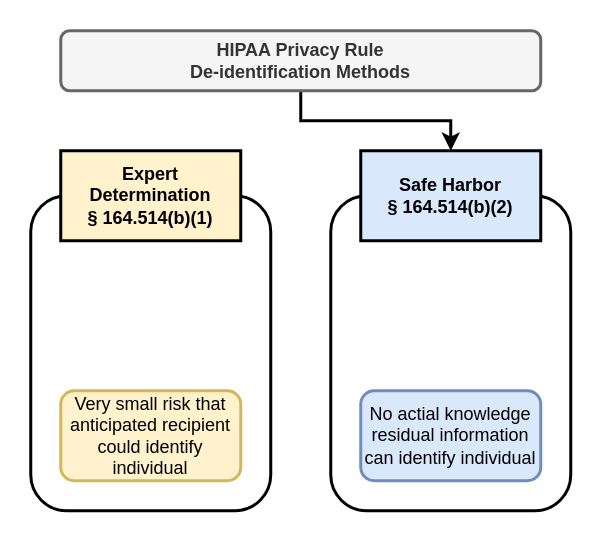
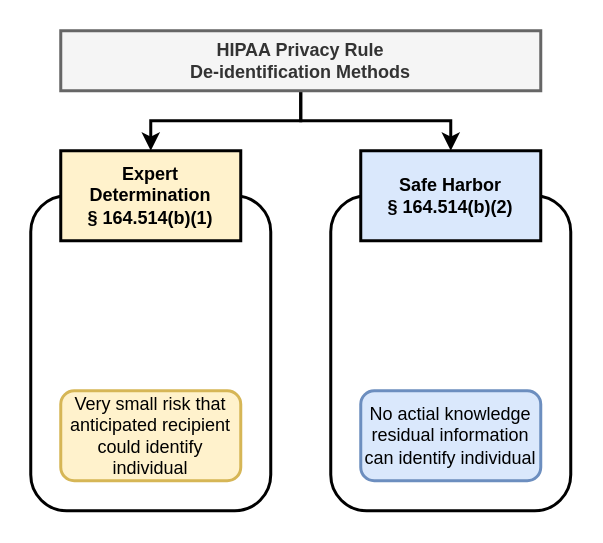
(301, 61) -> (301, 61)
none -> (217, 121)
